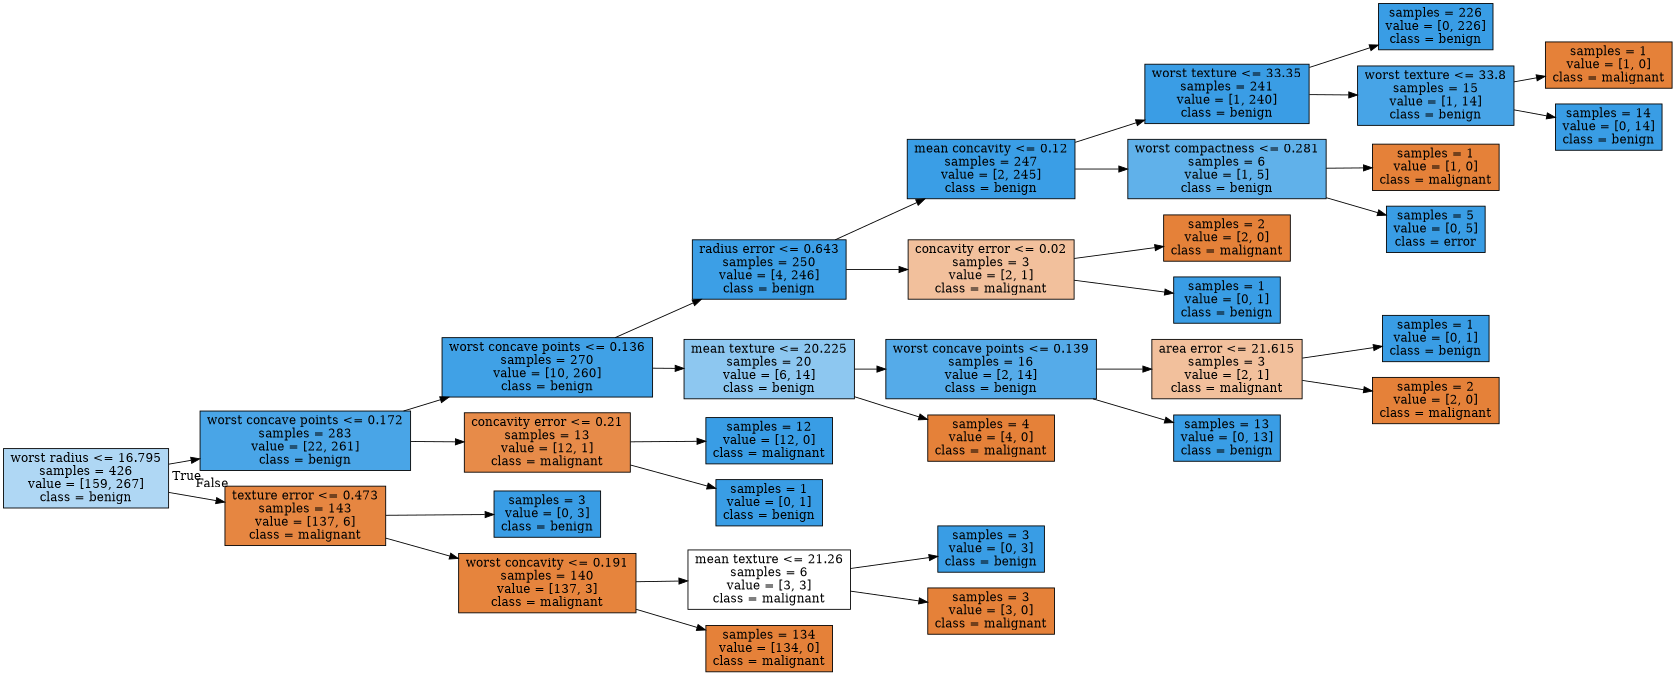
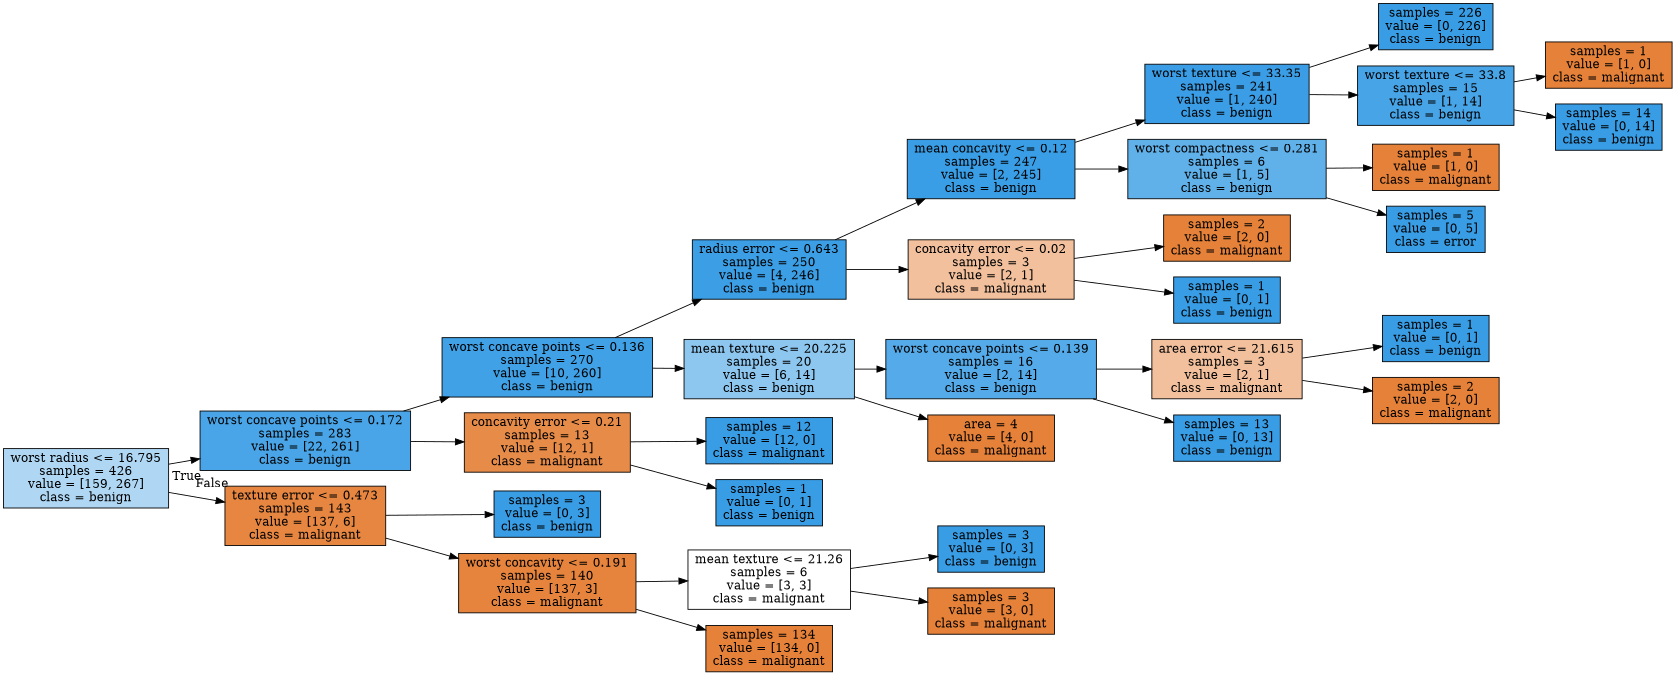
(991, 438) -> (991, 438)
